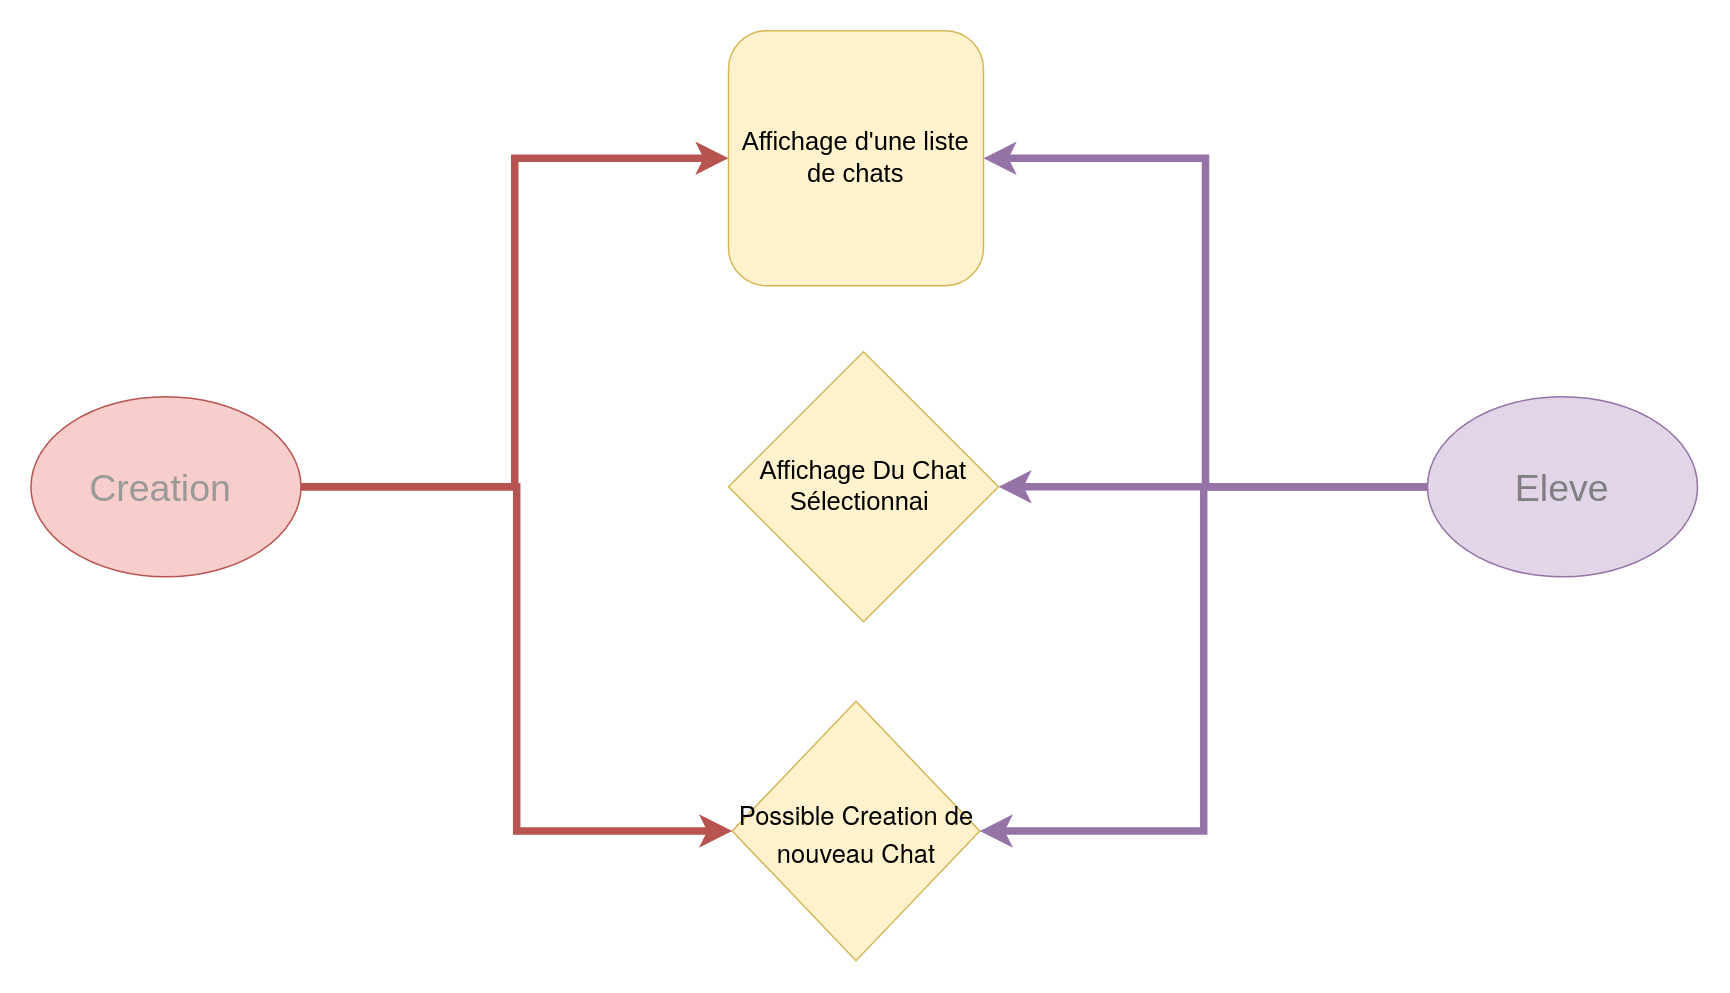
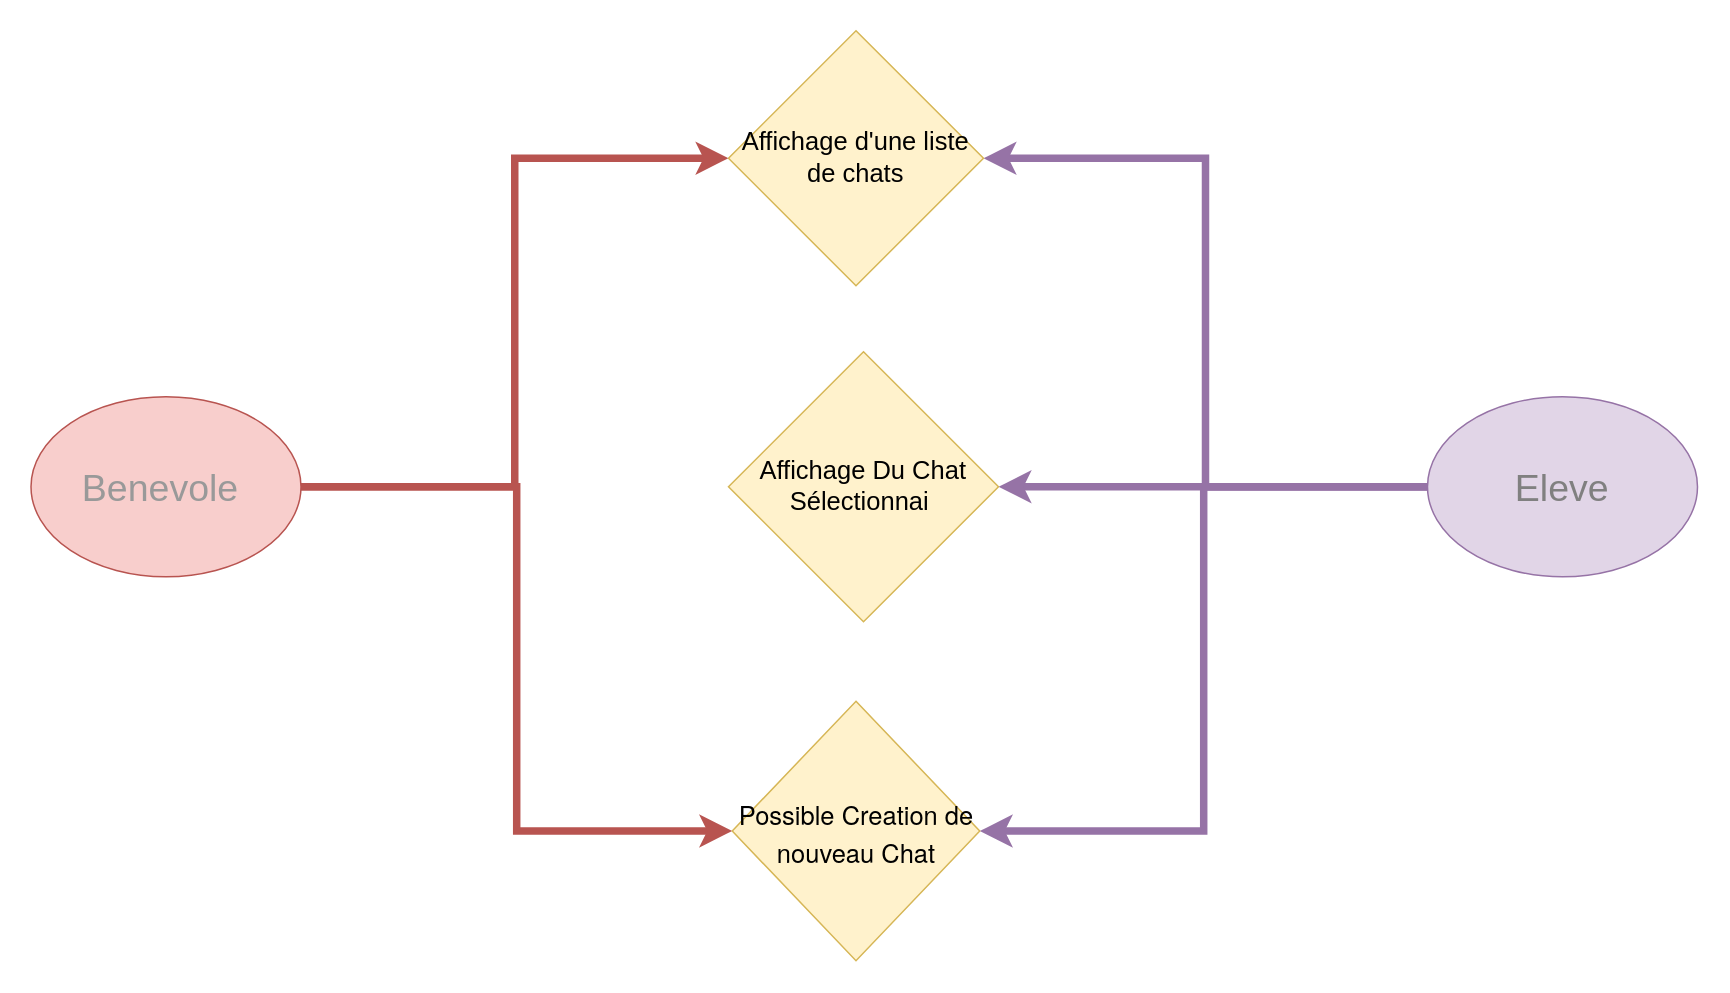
(856, 158) -> (856, 158)
(166, 487) -> (166, 487)
